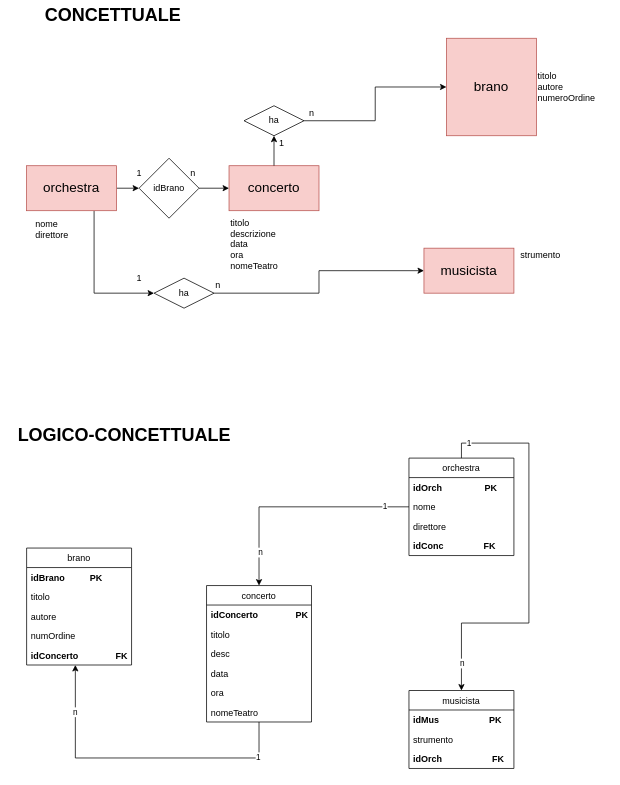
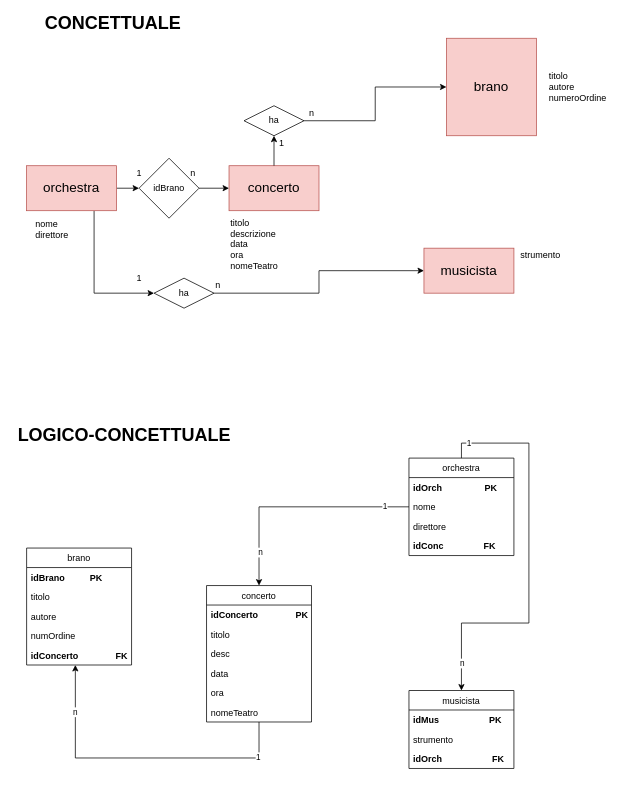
(113, 15) -> (113, 23)
(570, 87) -> (582, 87)
